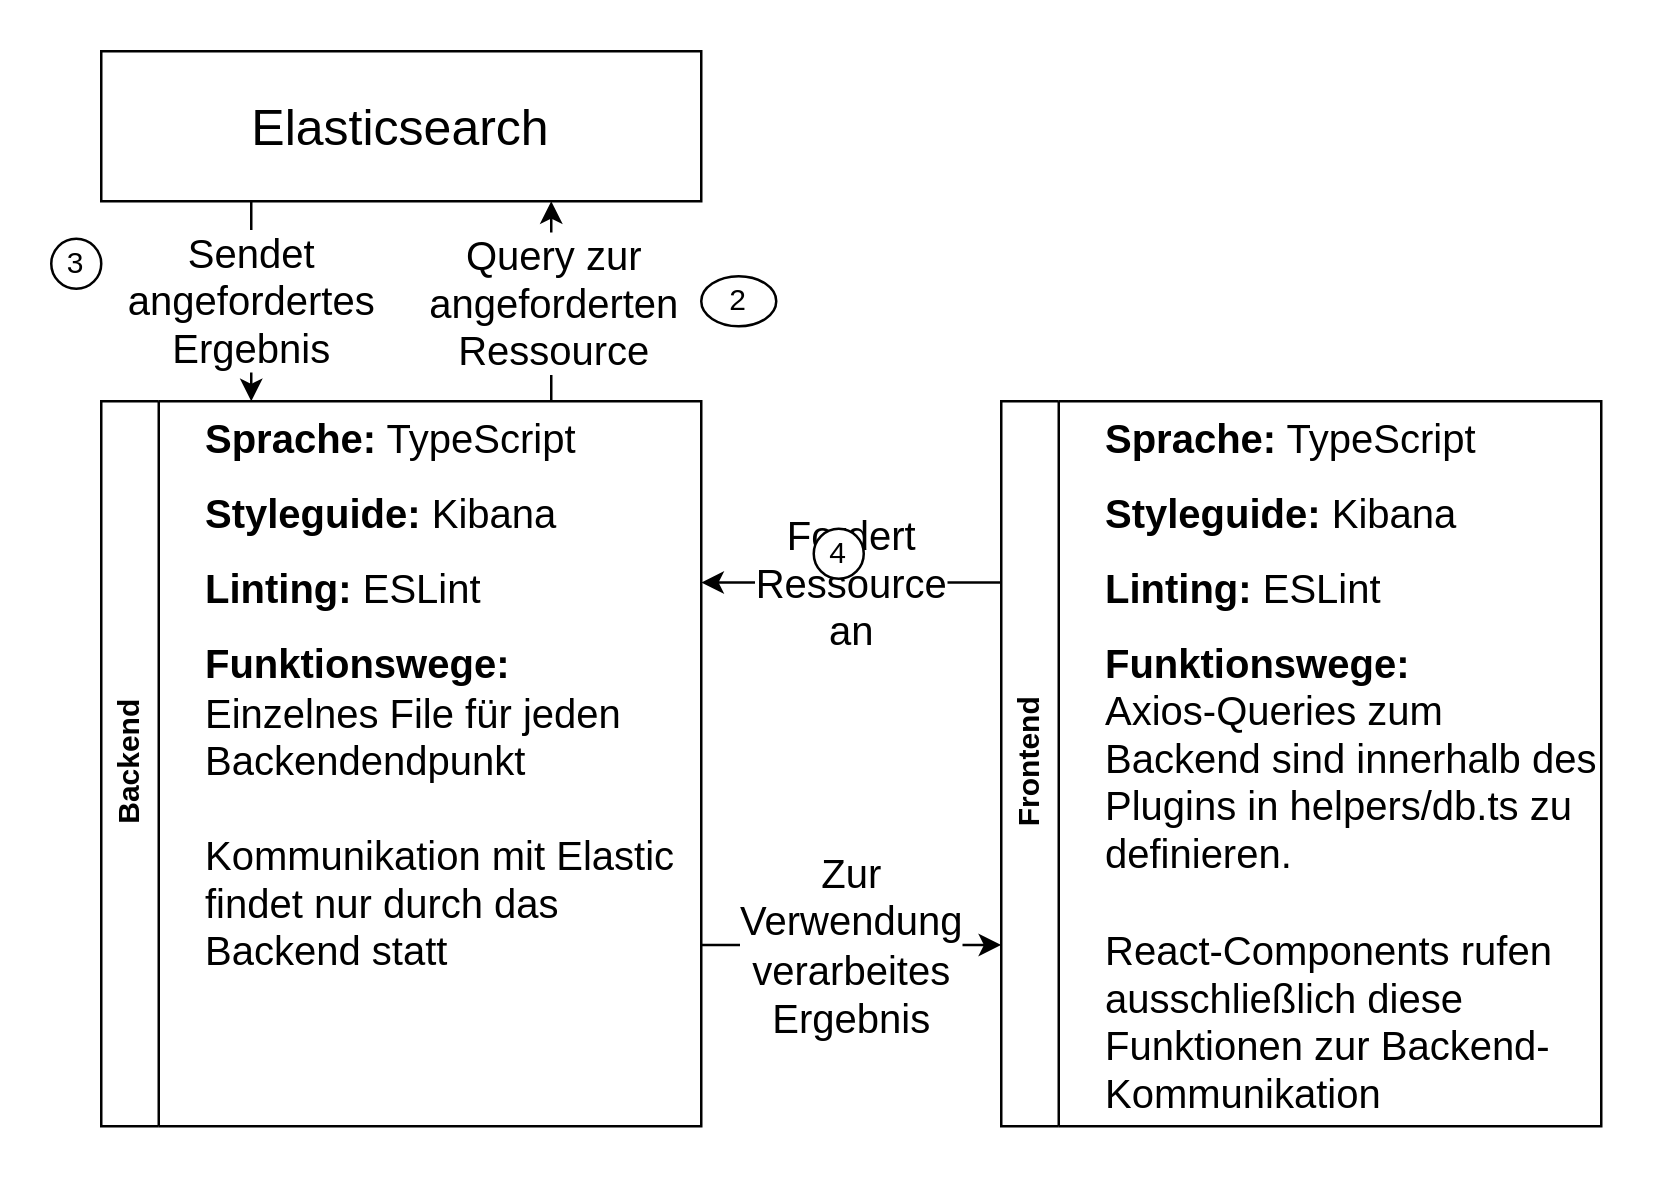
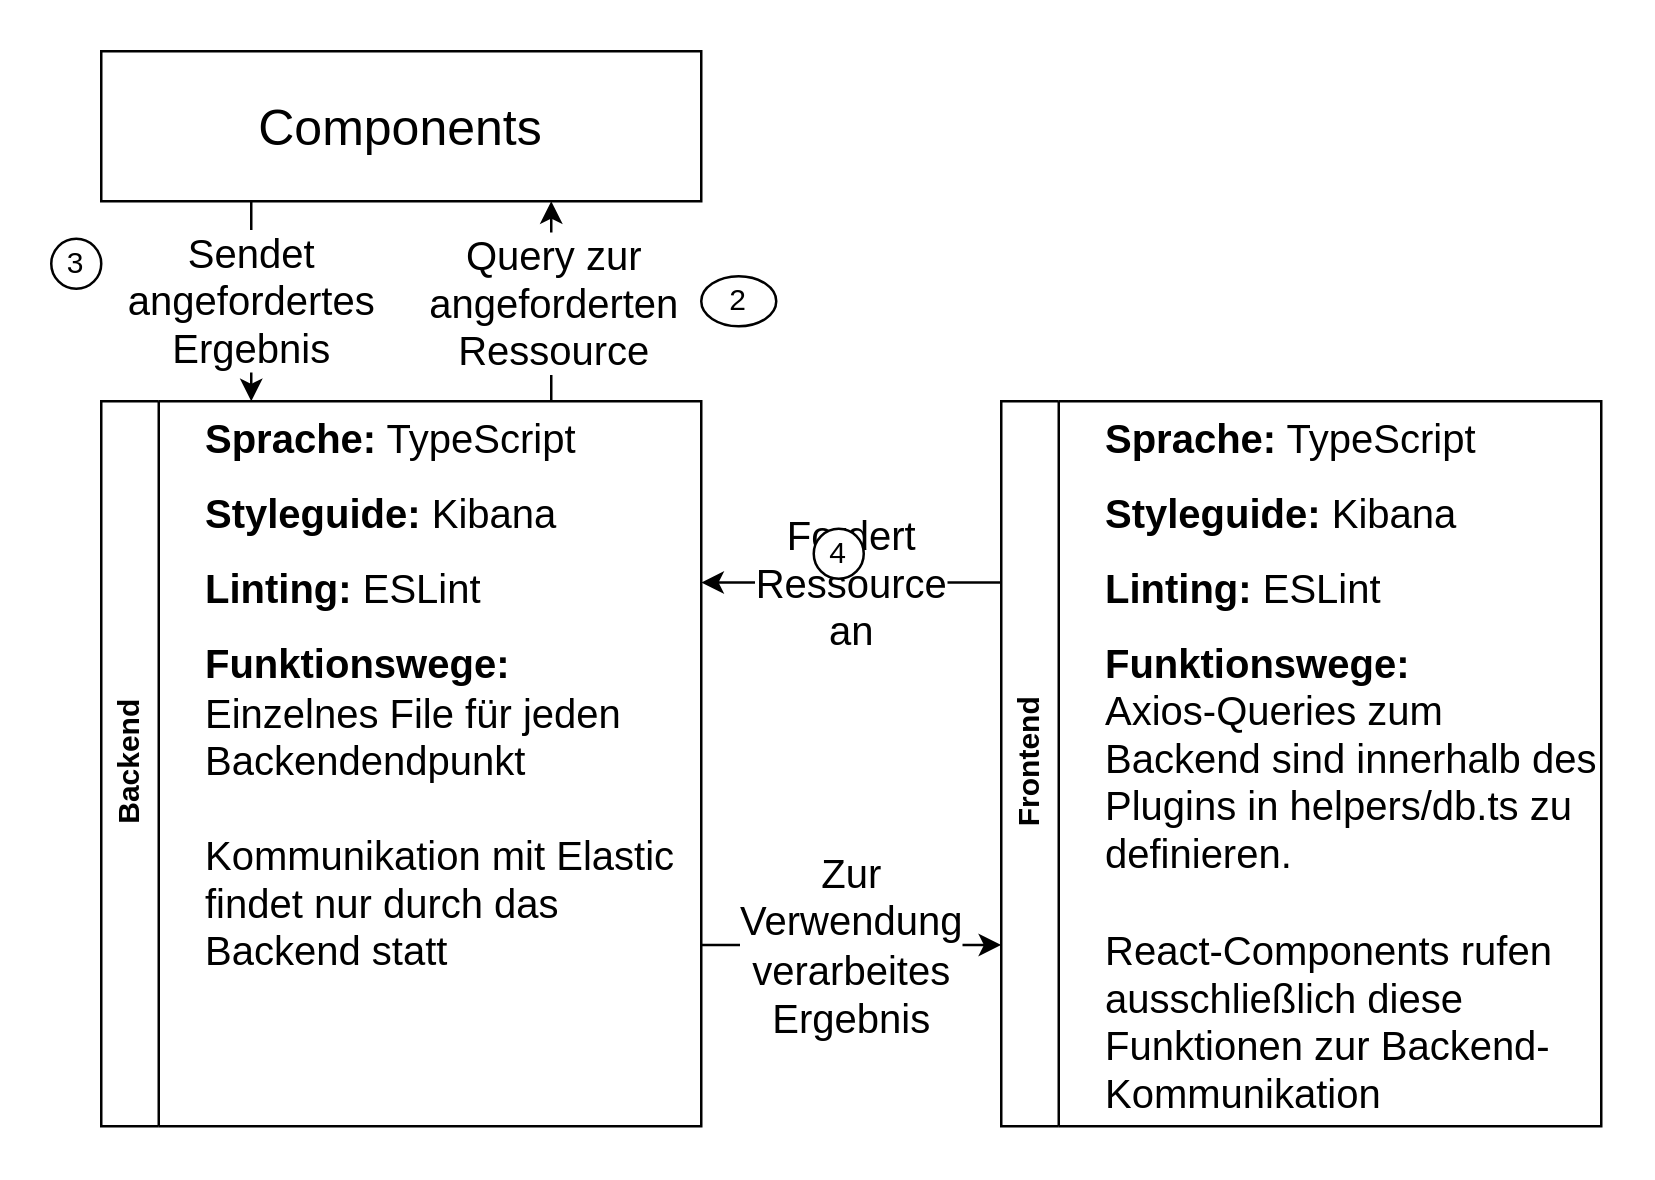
(401, 126) -> (401, 126)
